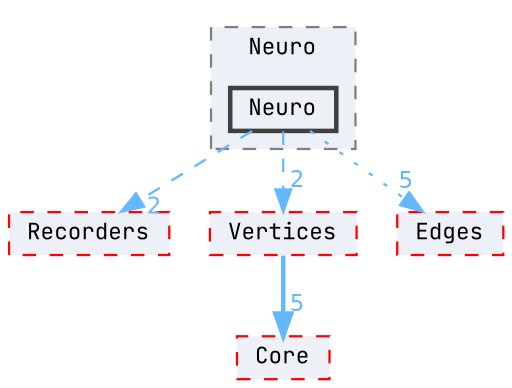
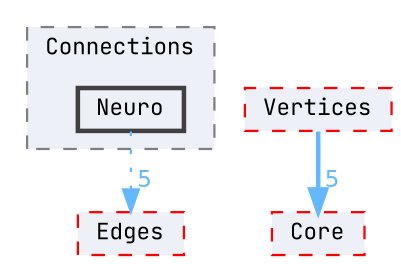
(283, 49) -> (121, 49)
(283, 163) -> none
(89, 234) -> none
